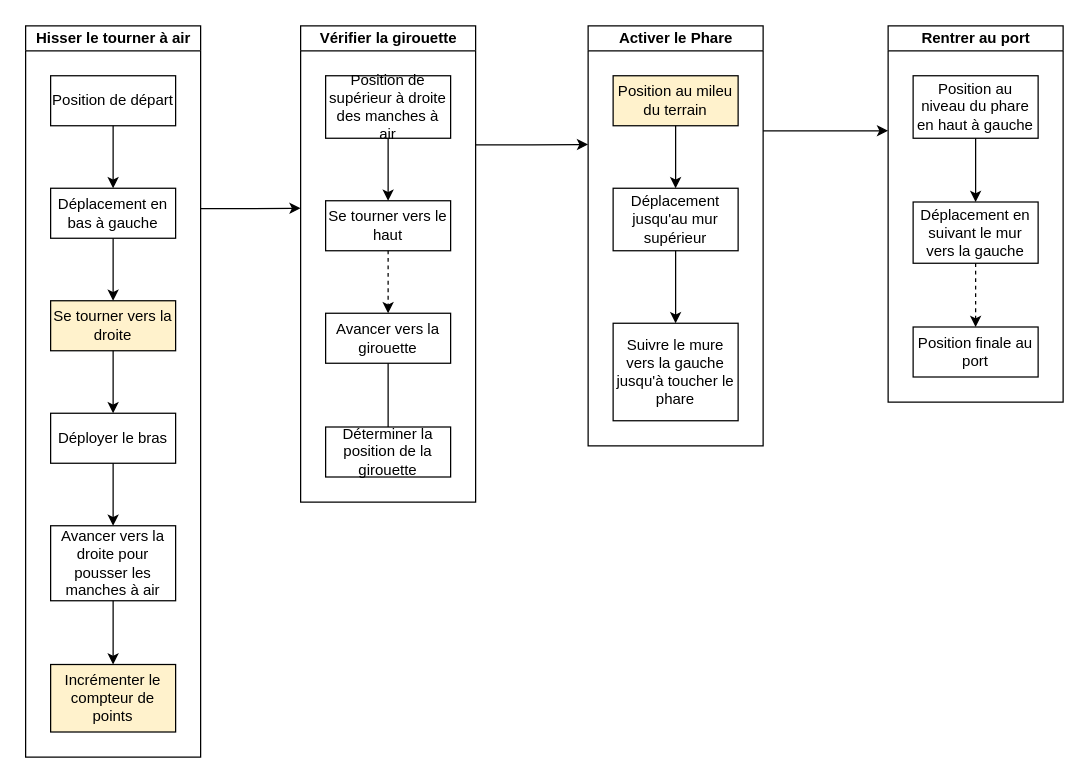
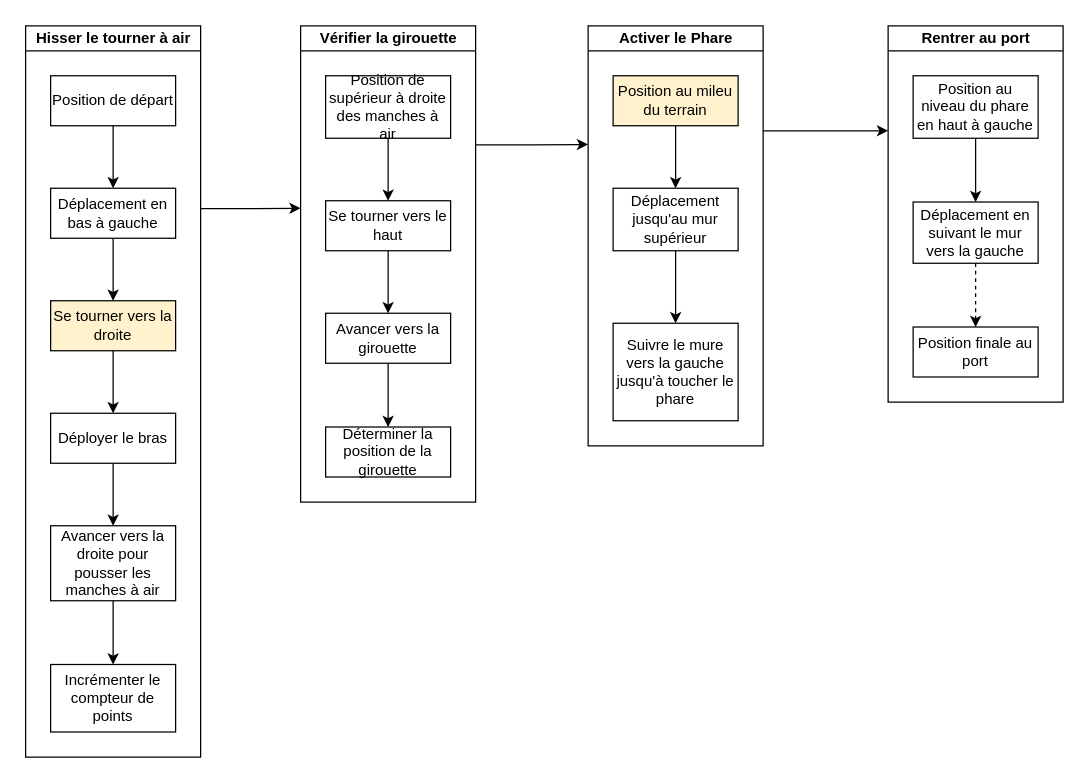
(388, 275) -> (388, 275)
(388, 419) -> (388, 417)
(113, 698) -> (113, 698)
